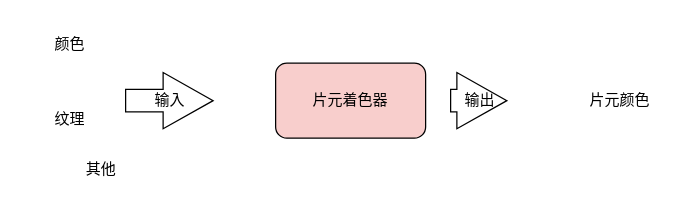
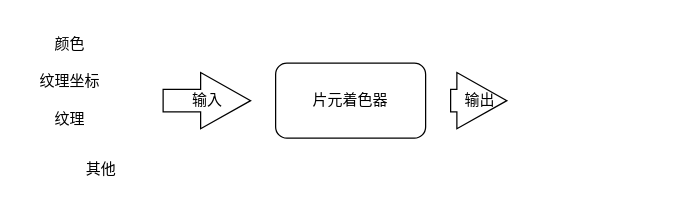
none -> (69, 82)
(169, 101) -> (207, 101)
(351, 101) -> (351, 101)
(619, 101) -> none
